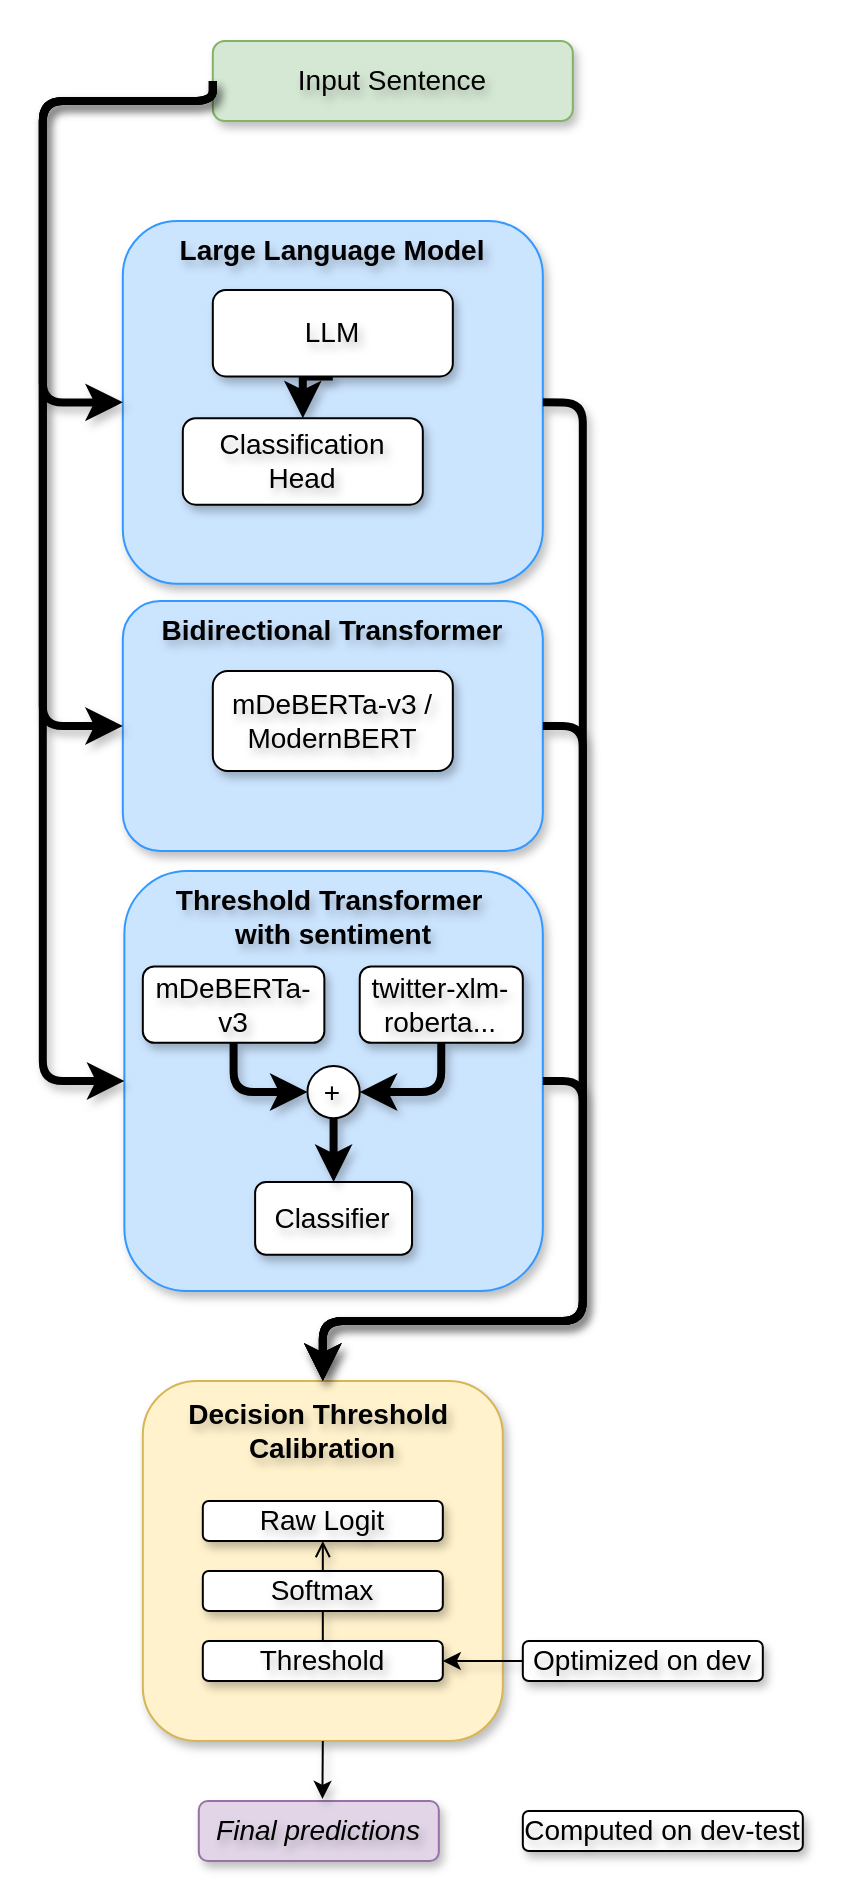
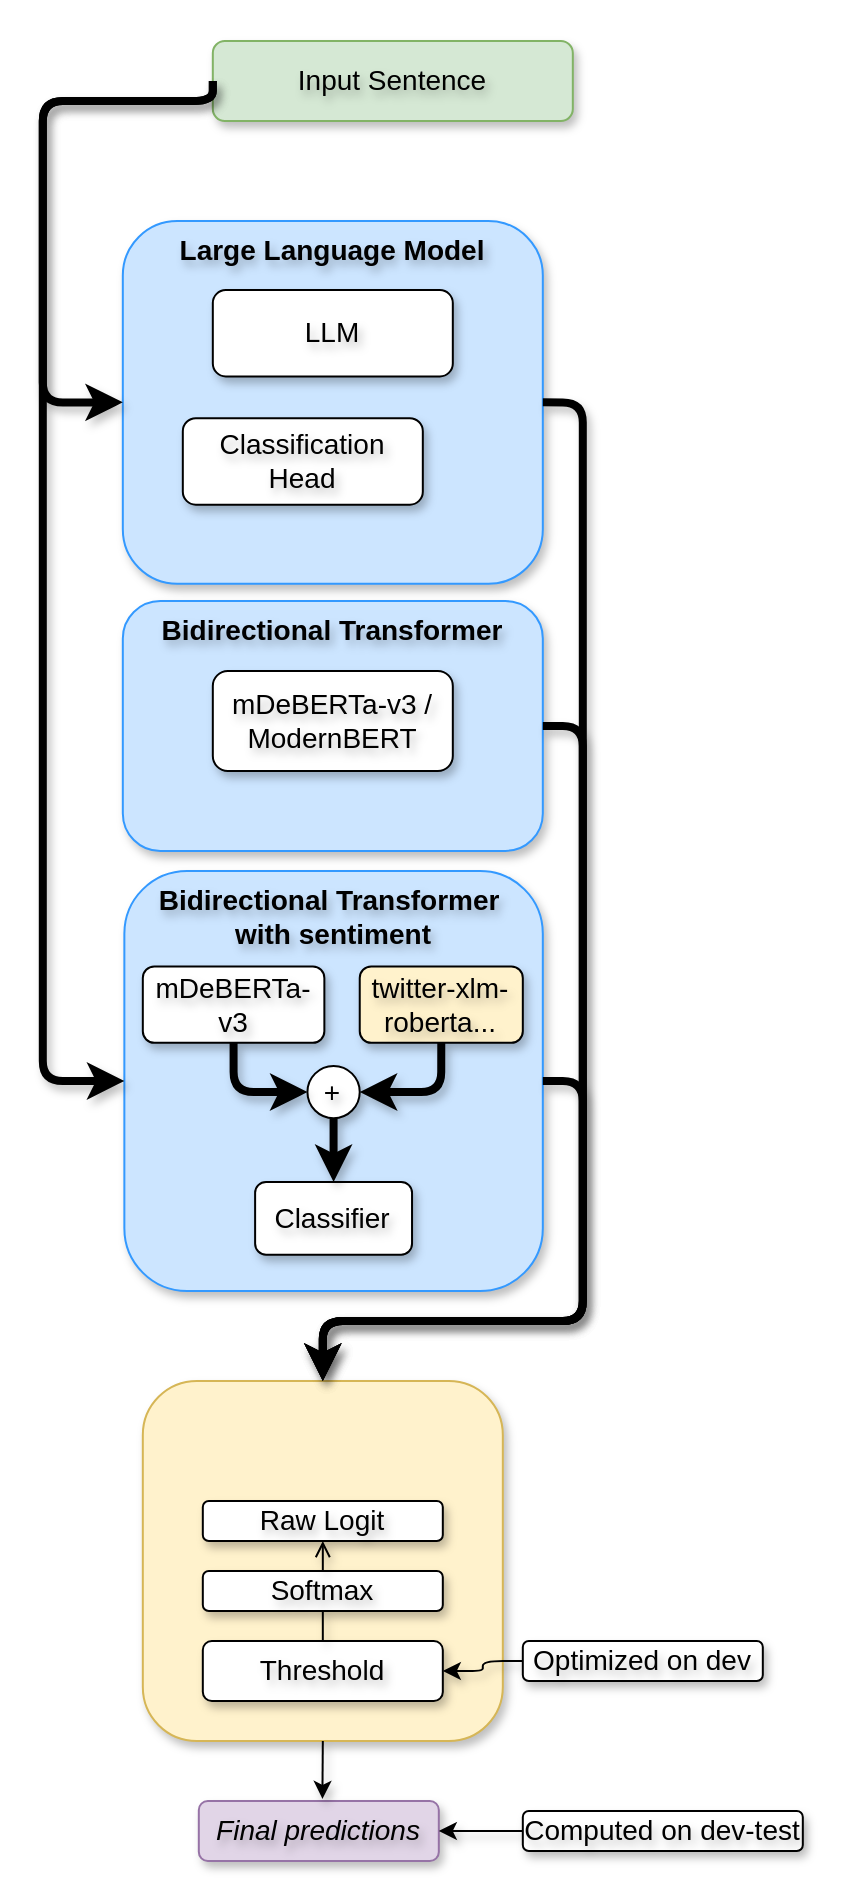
(310, 376) -> none
(73, 726) -> none
(334, 919) -> (334, 919)
(441, 1005) -> (441, 1005)
(323, 1431) -> none
(323, 1661) -> (323, 1671)
none -> (488, 1831)
